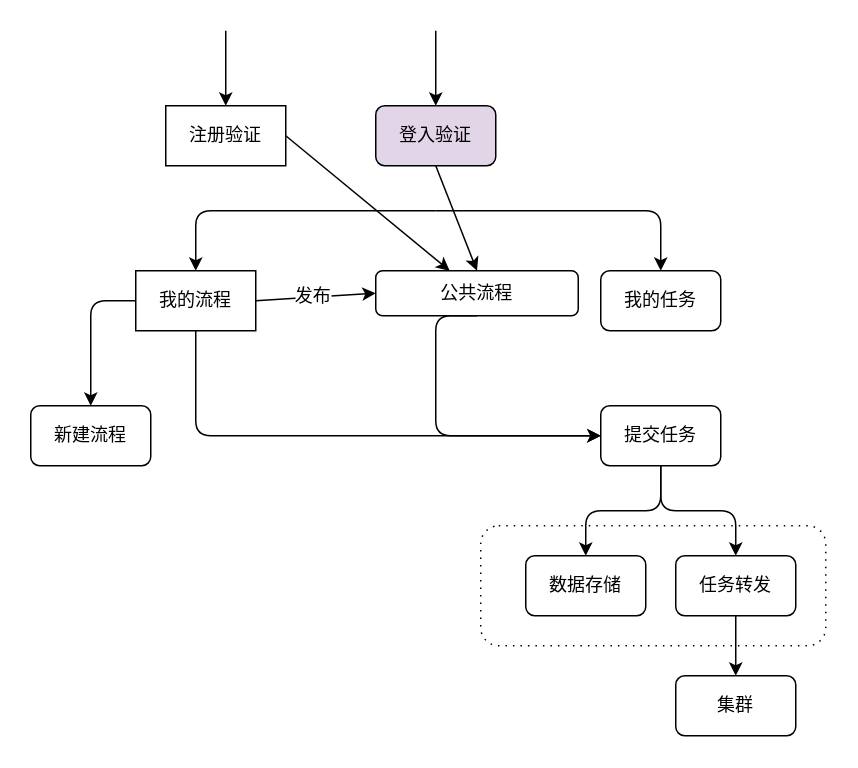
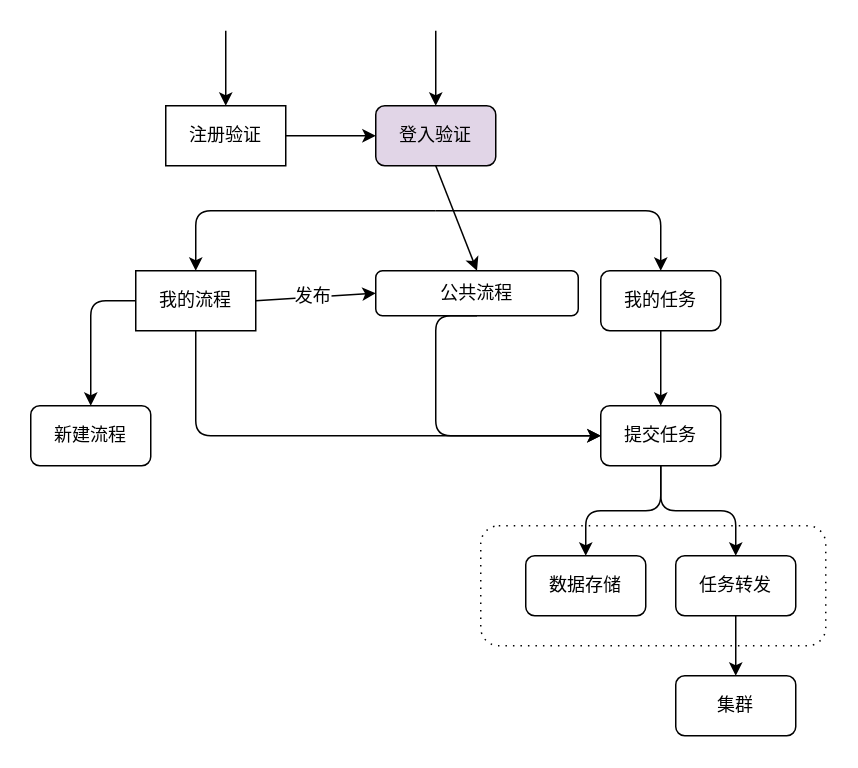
(364, 200) -> (326, 136)
none -> (661, 363)
